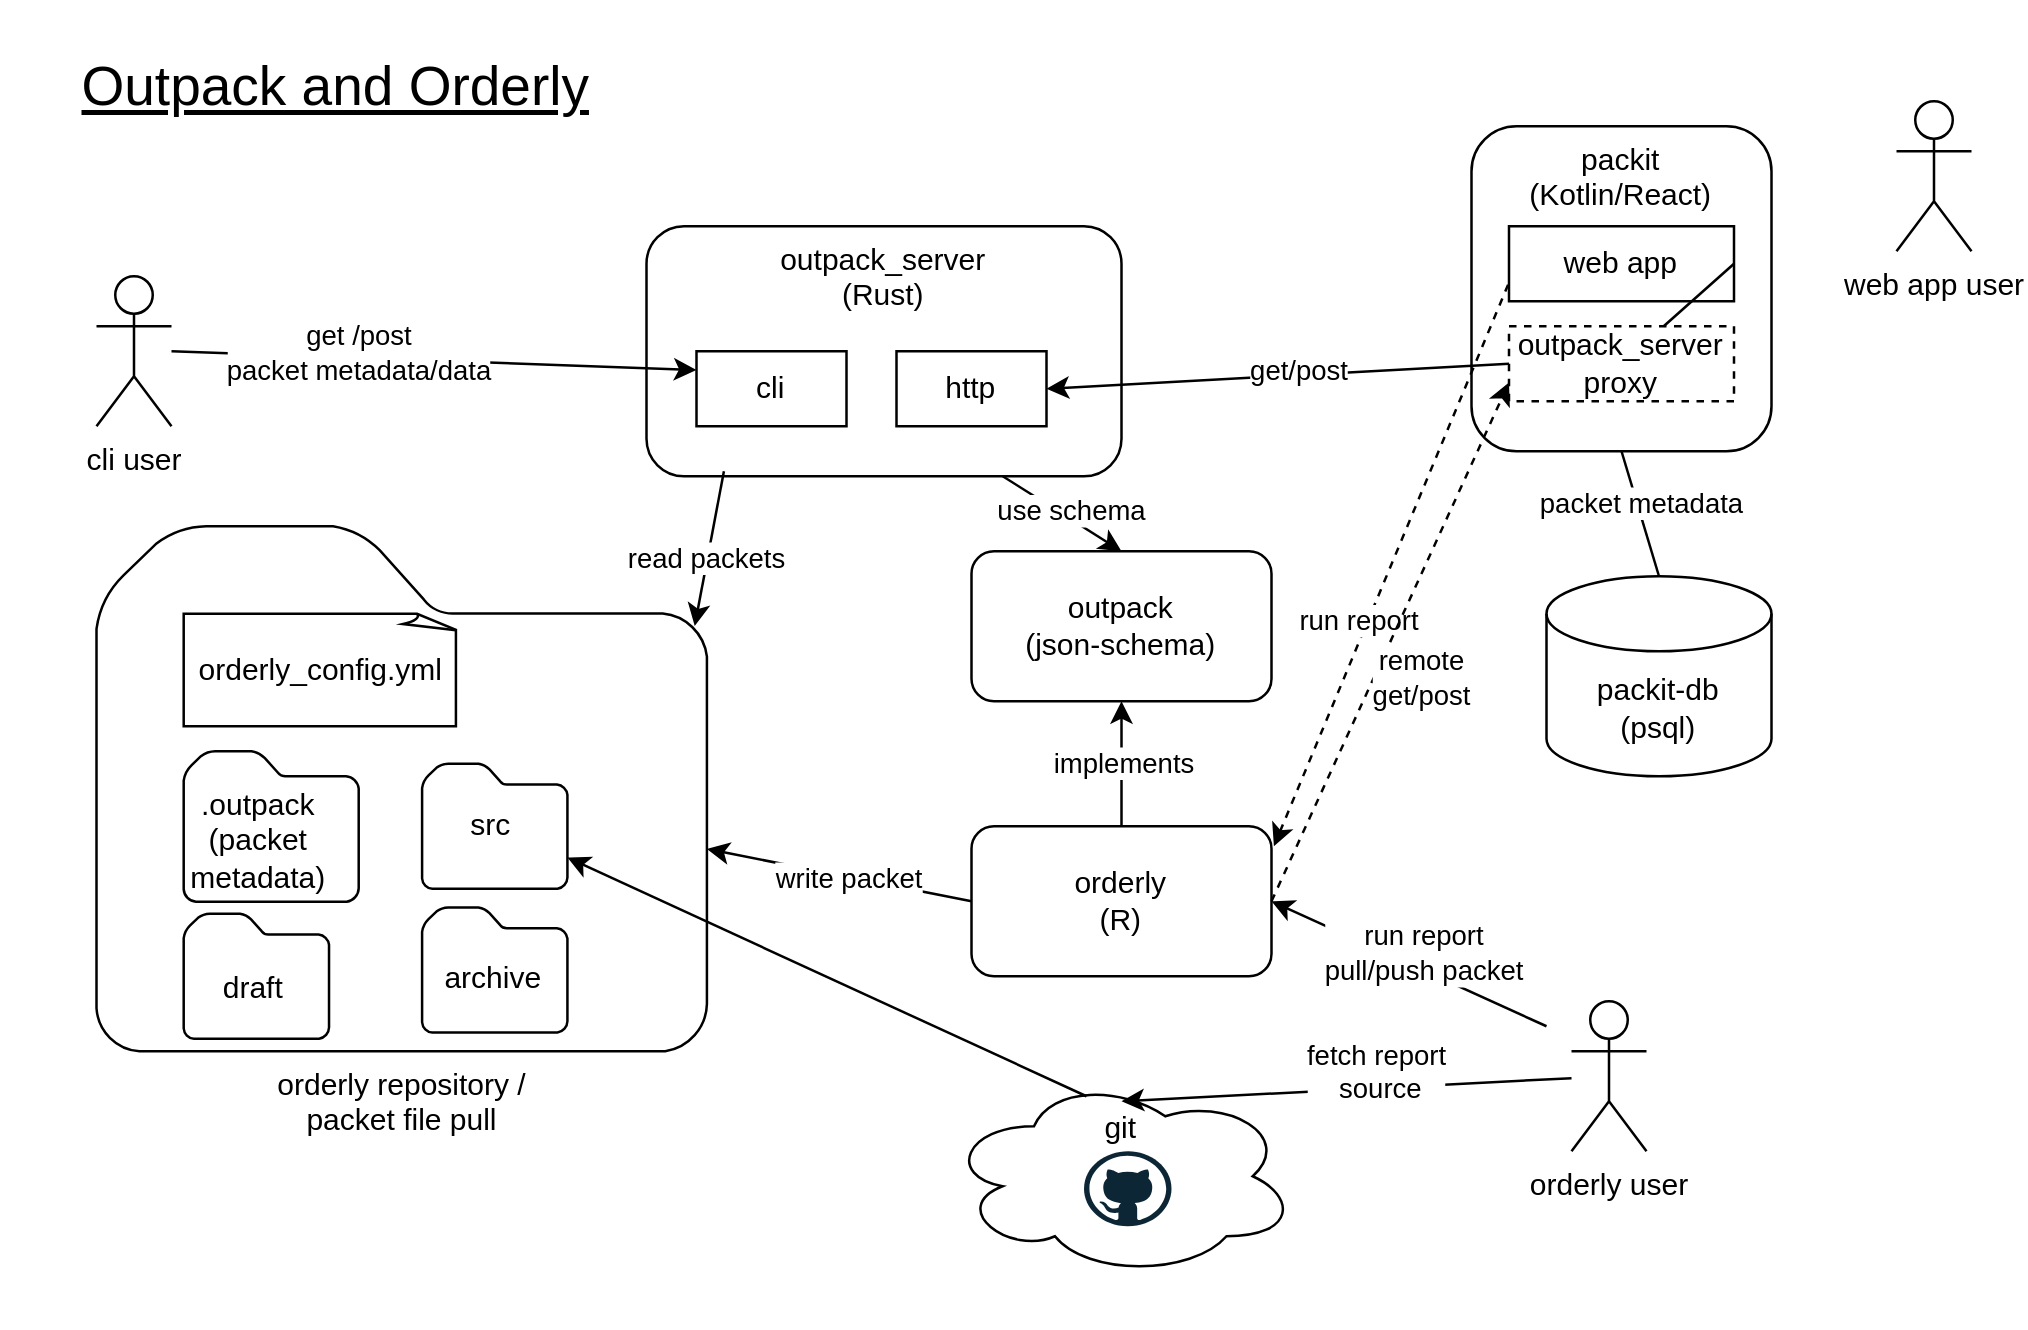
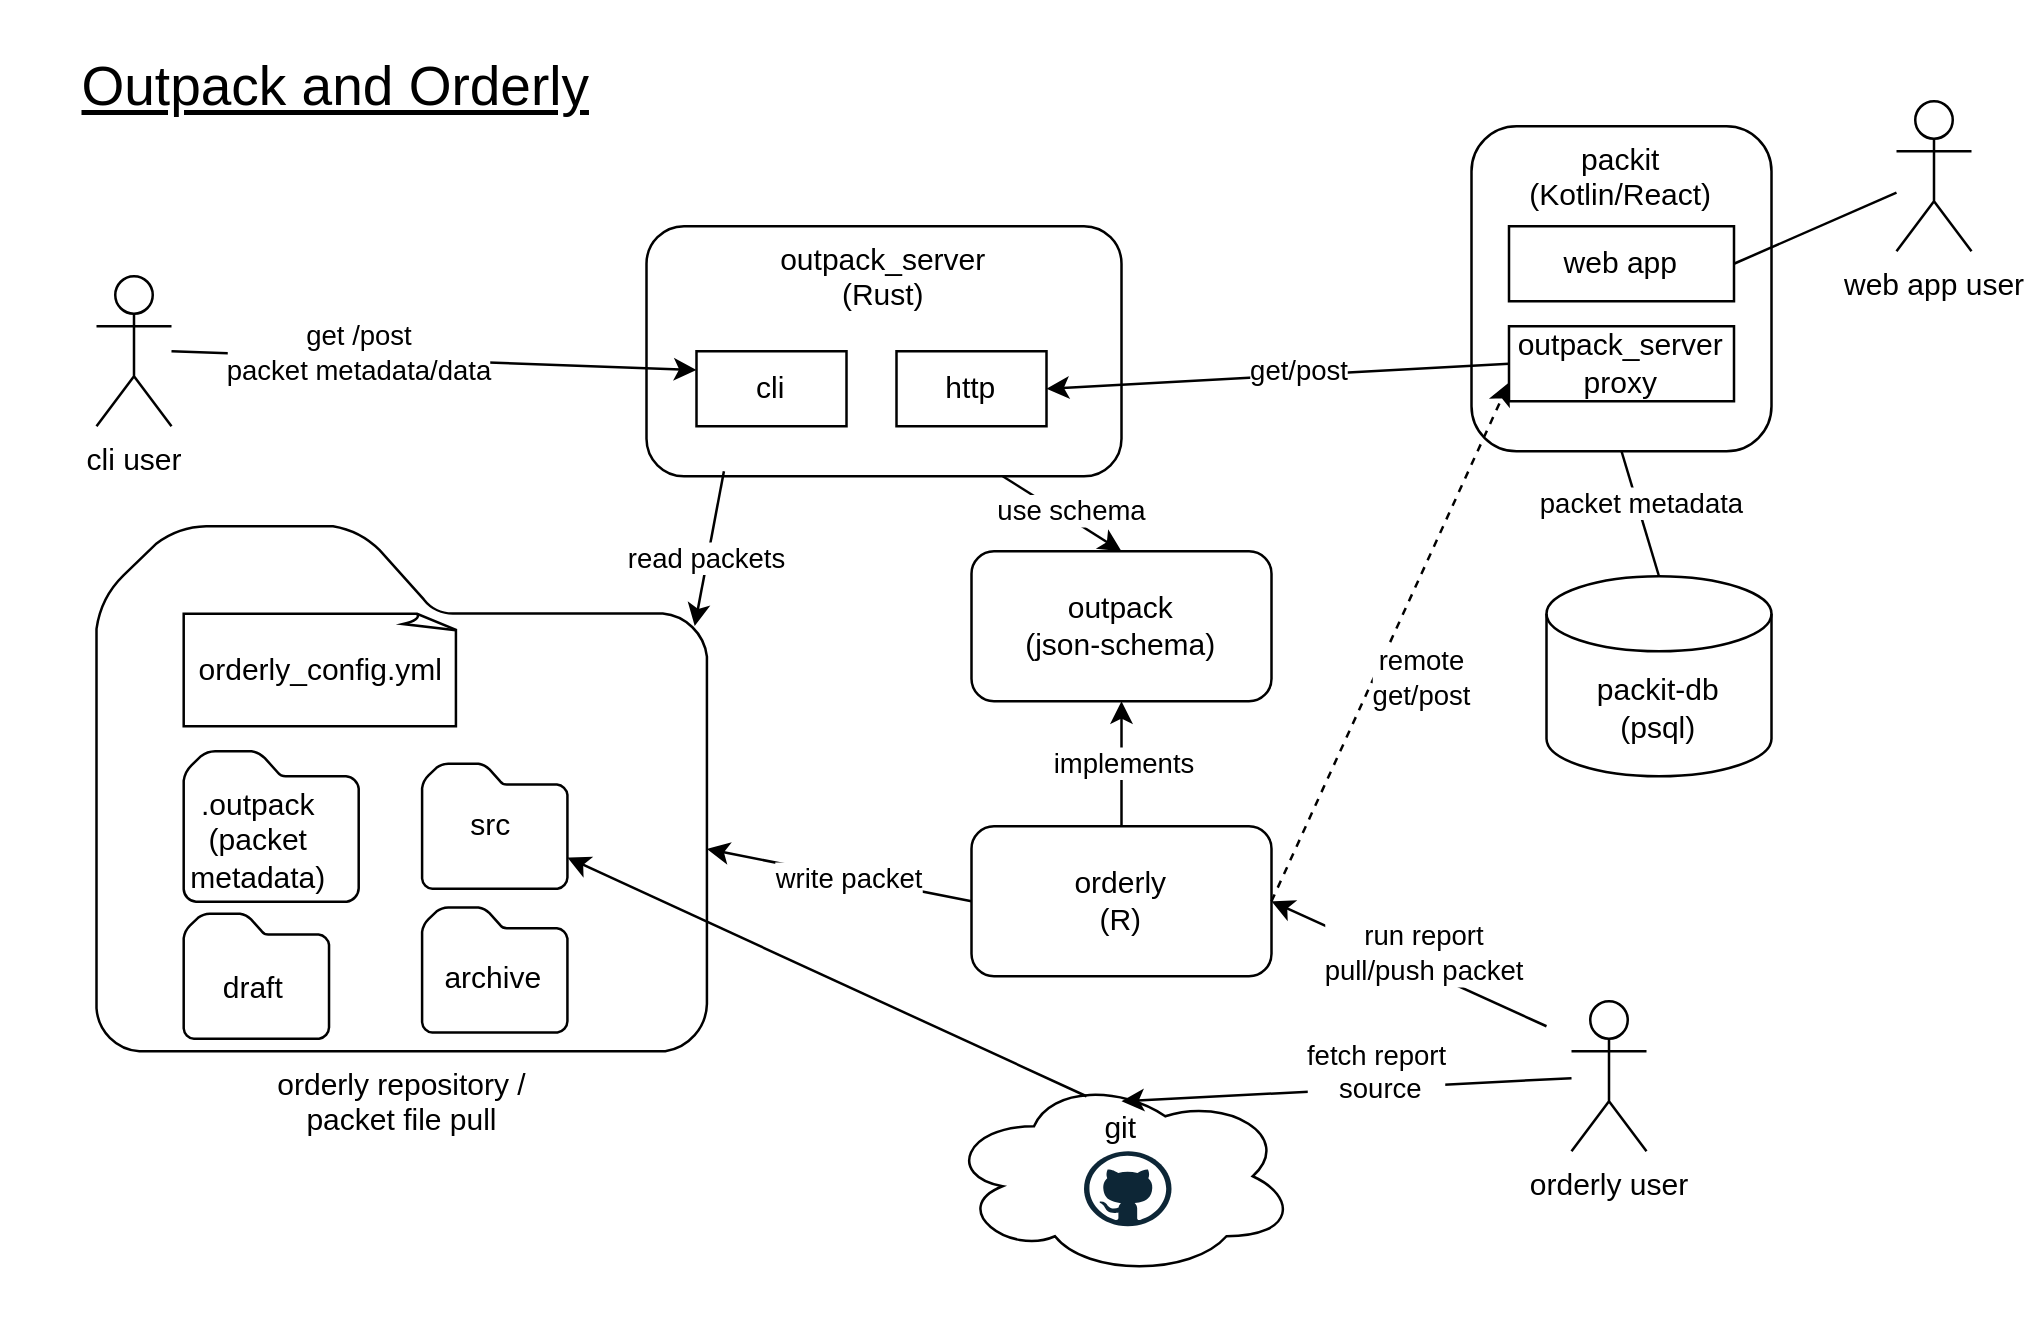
(1699, 295) -> (1815, 228)
(1621, 364) -> (1621, 364)
(1424, 487) -> none
